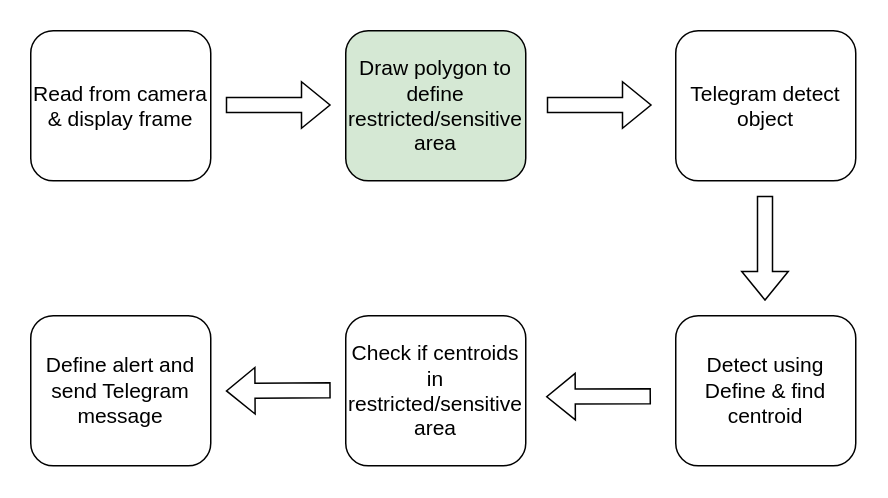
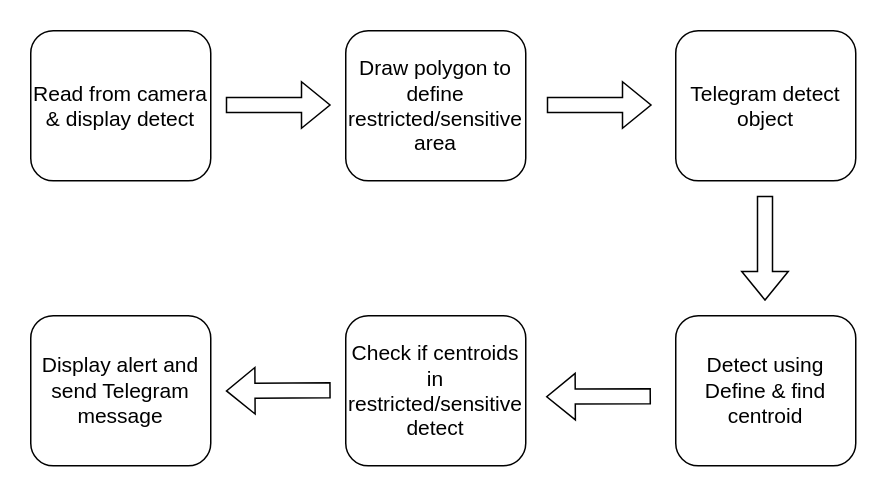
(121, 106) -> (121, 106)
(436, 106) -> (436, 106)
(121, 391) -> (121, 391)
(436, 391) -> (436, 391)
